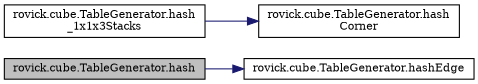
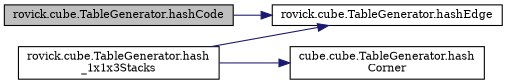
(359, 21) -> (387, 63)
none -> (264, 37)
(105, 69) -> (119, 15)
